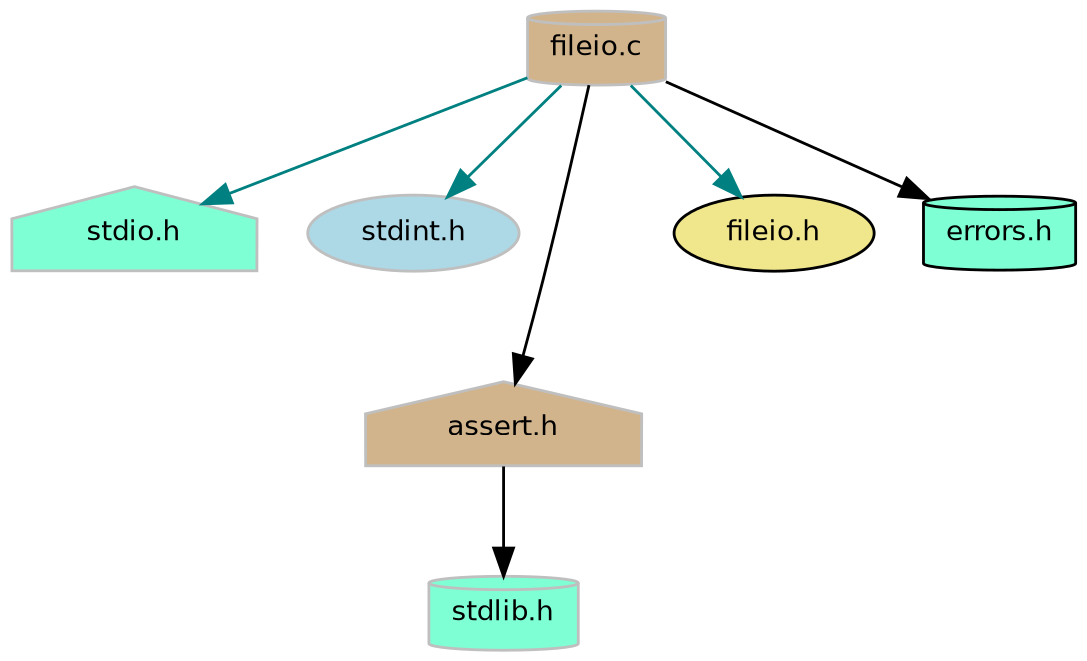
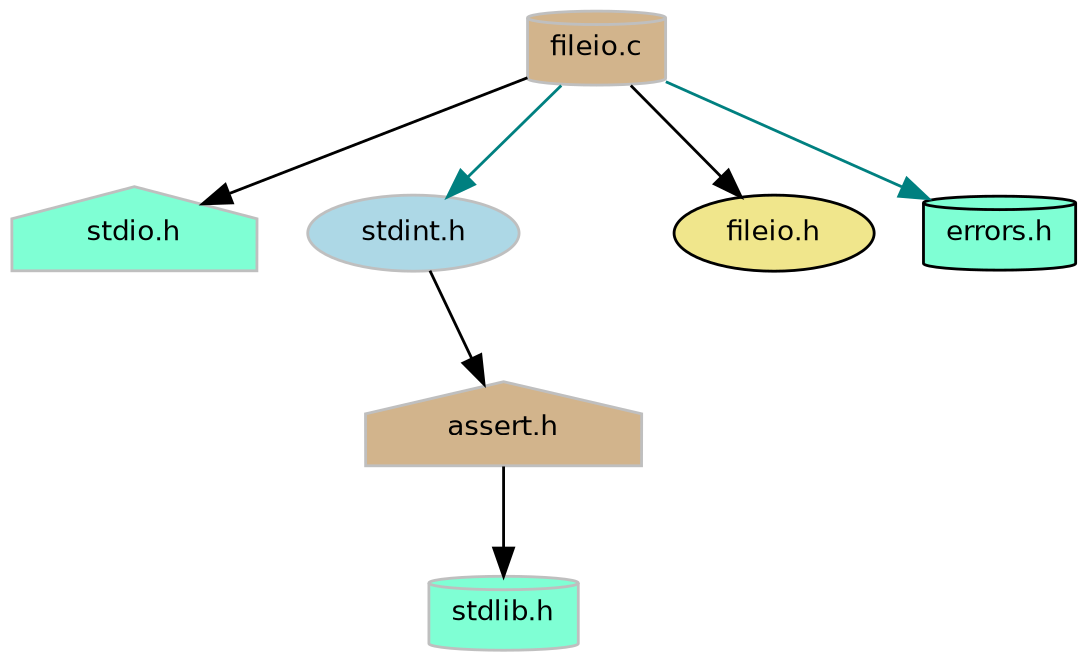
(676, 131) -> (676, 131)
(784, 134) -> (784, 134)
(379, 136) -> (379, 136)
(558, 221) -> (451, 315)
